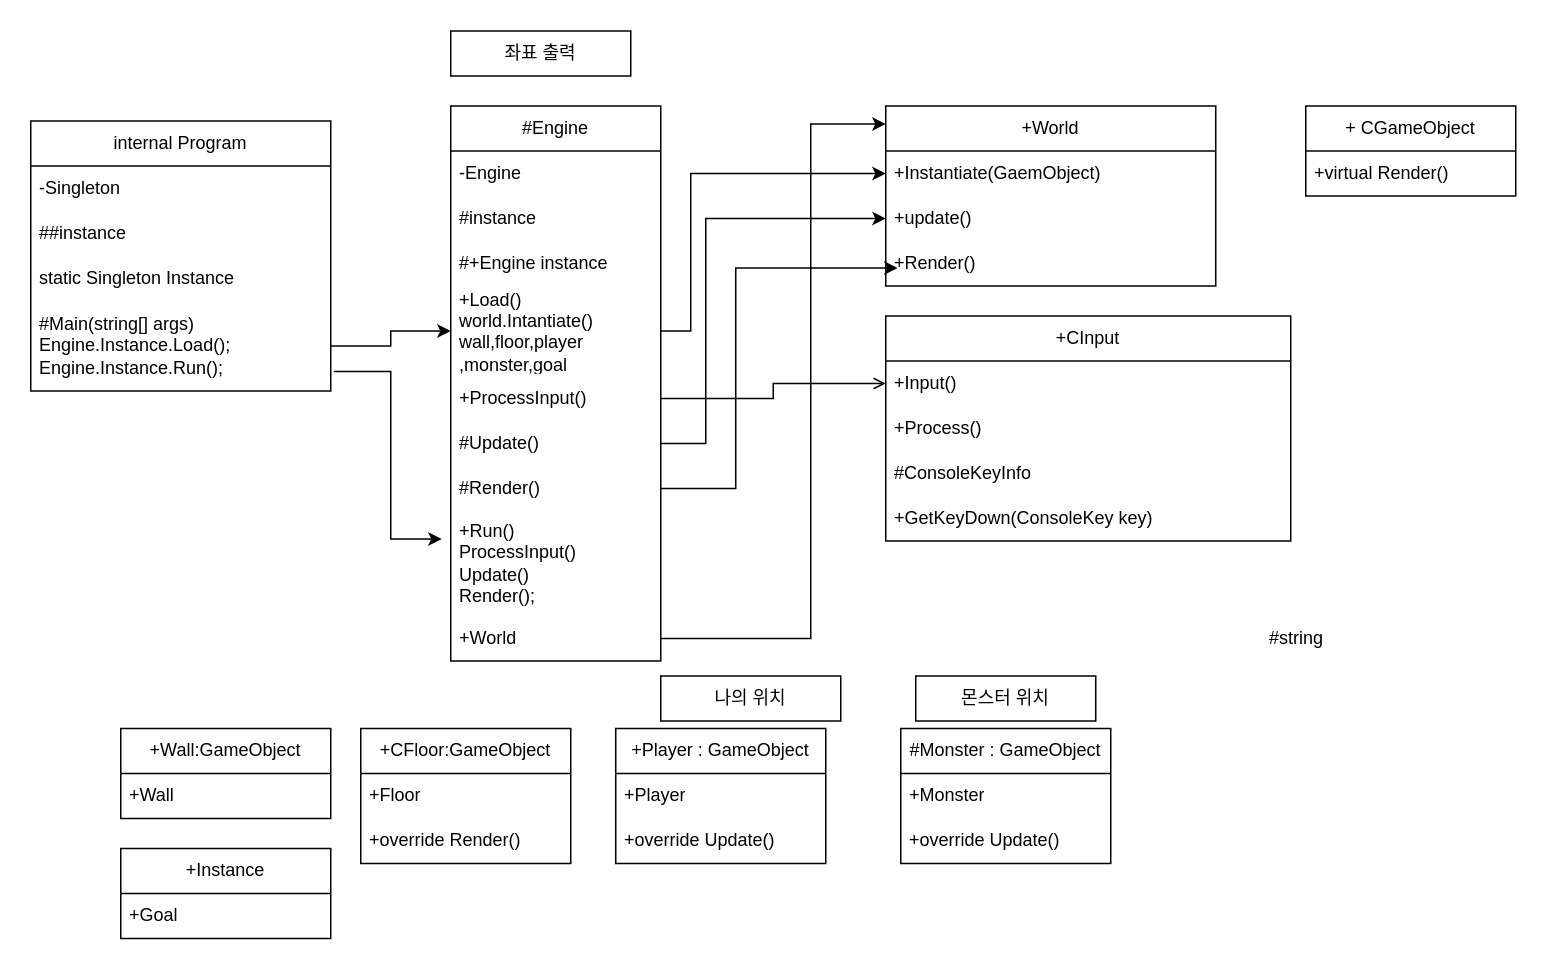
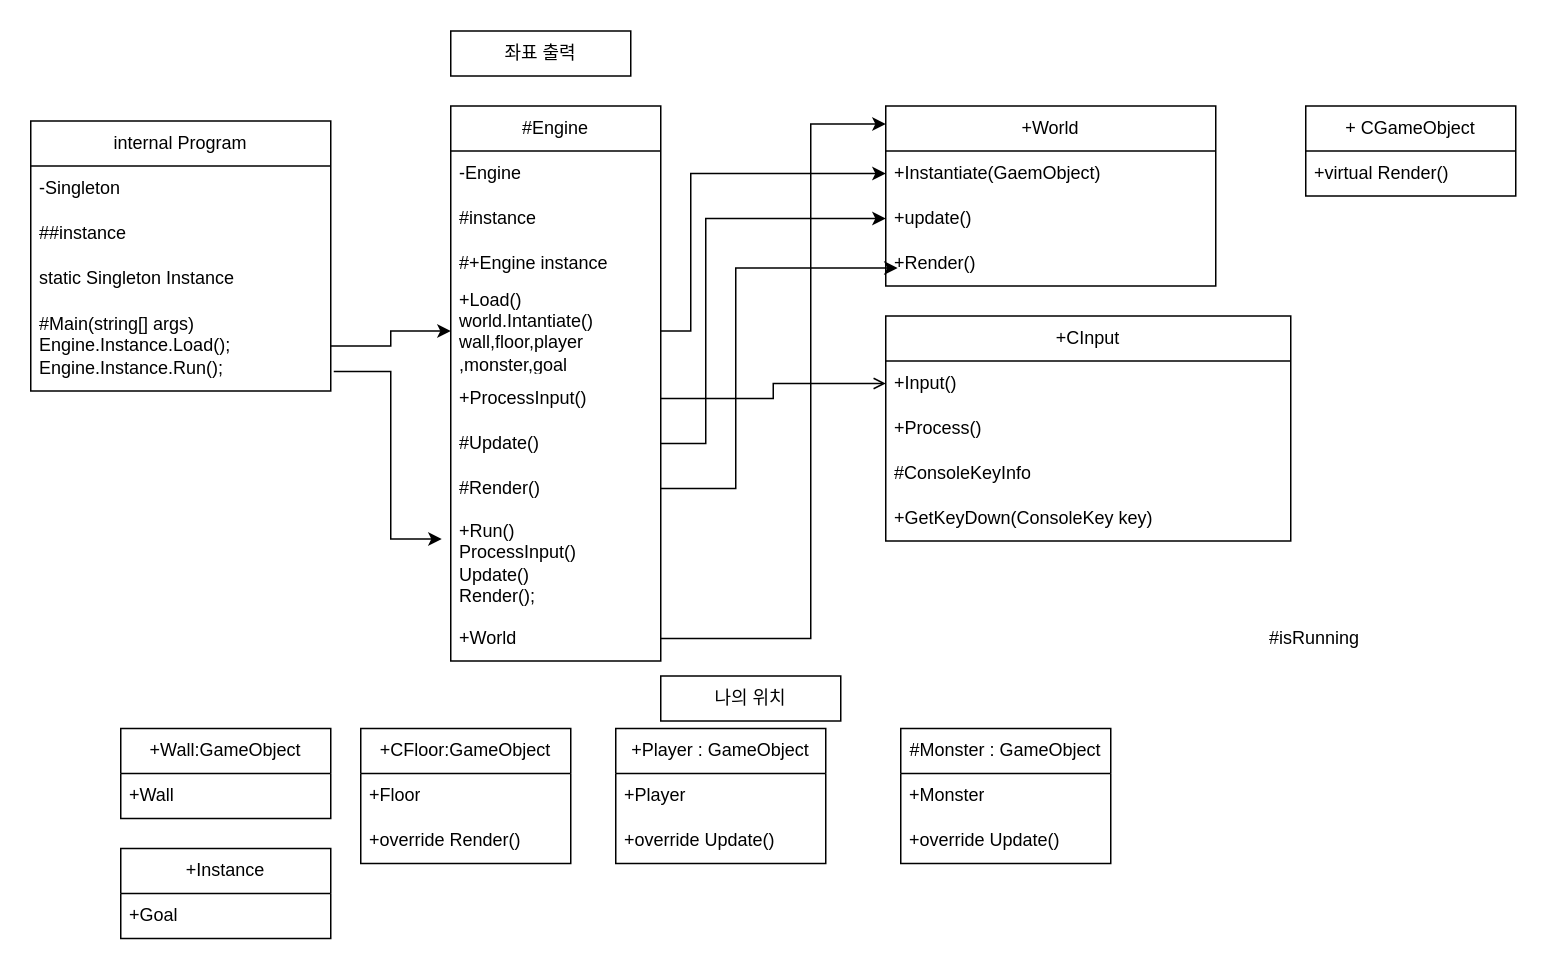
(1303, 638) -> (1315, 638)
(1006, 698) -> none
